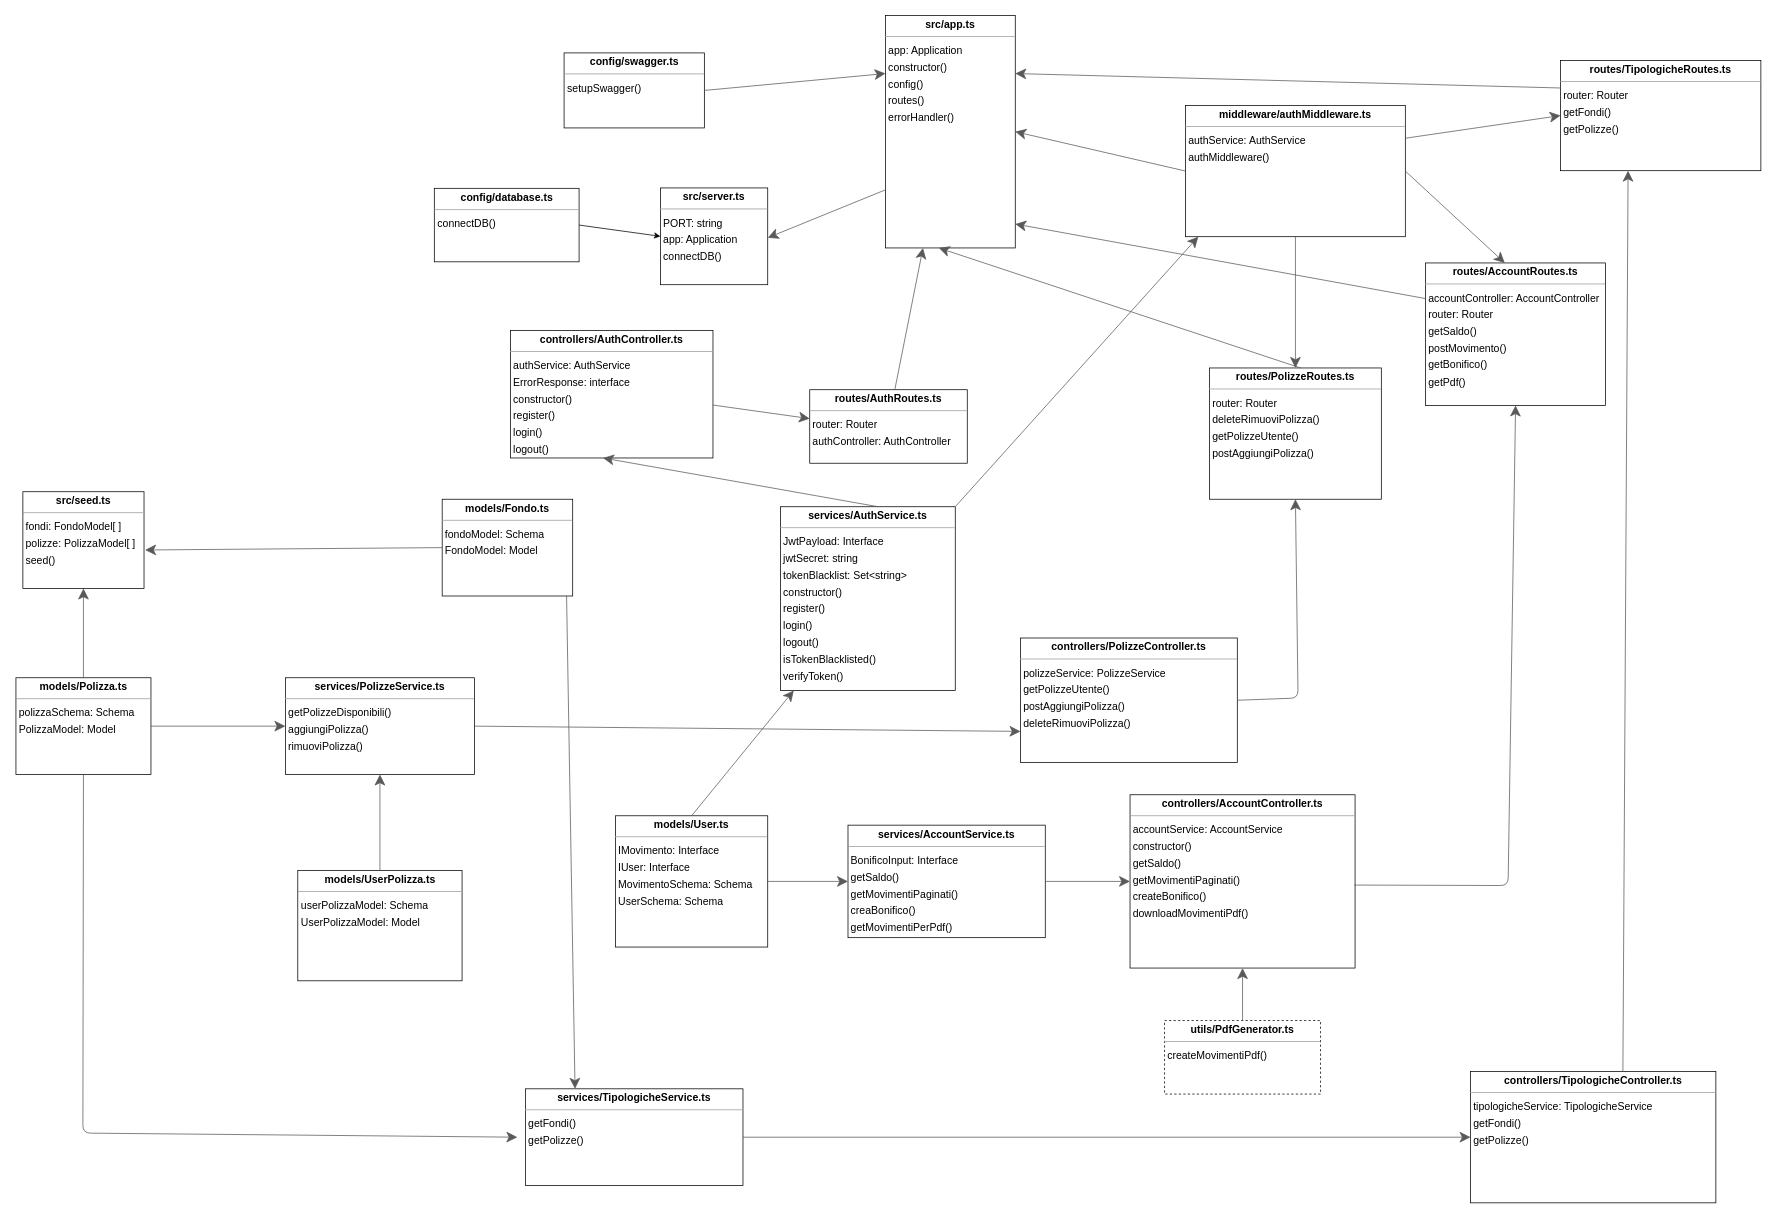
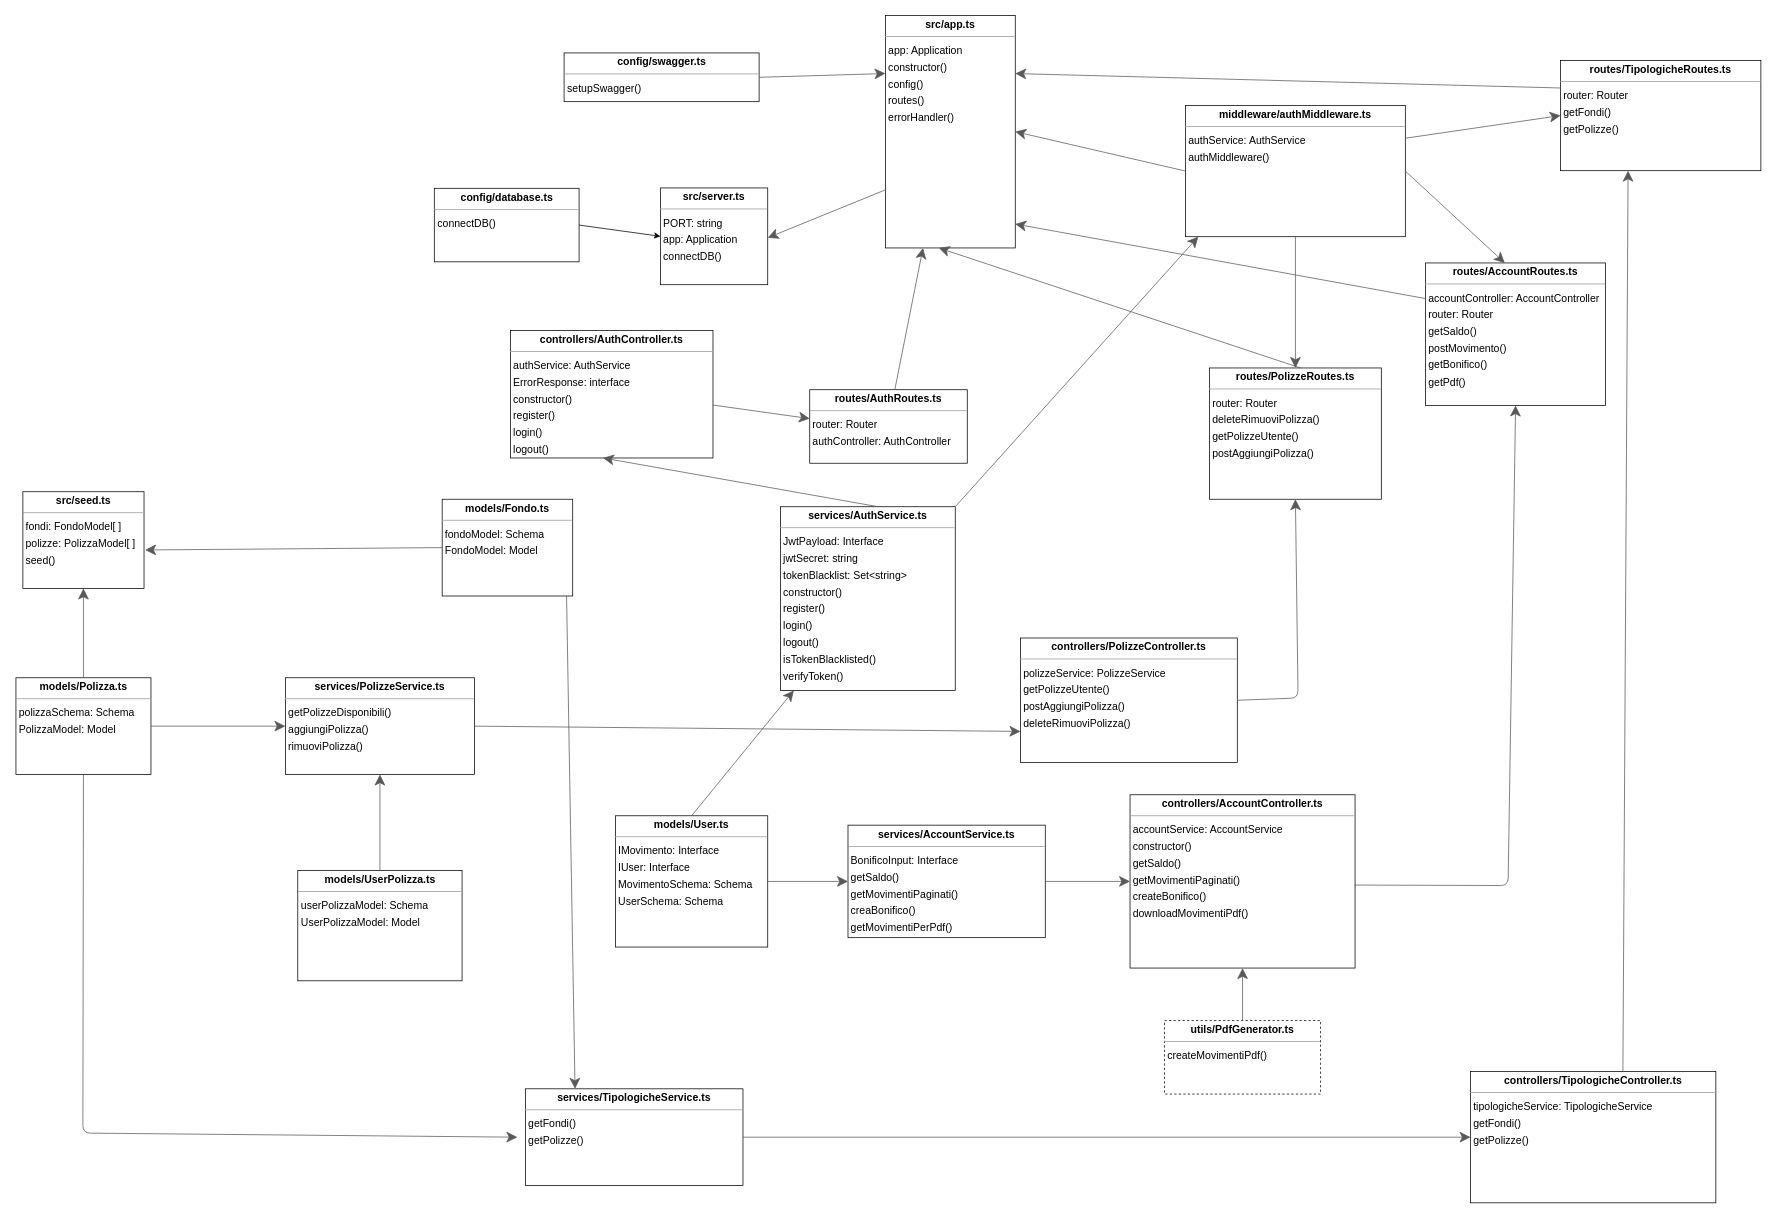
(634, 90) -> (662, 77)
